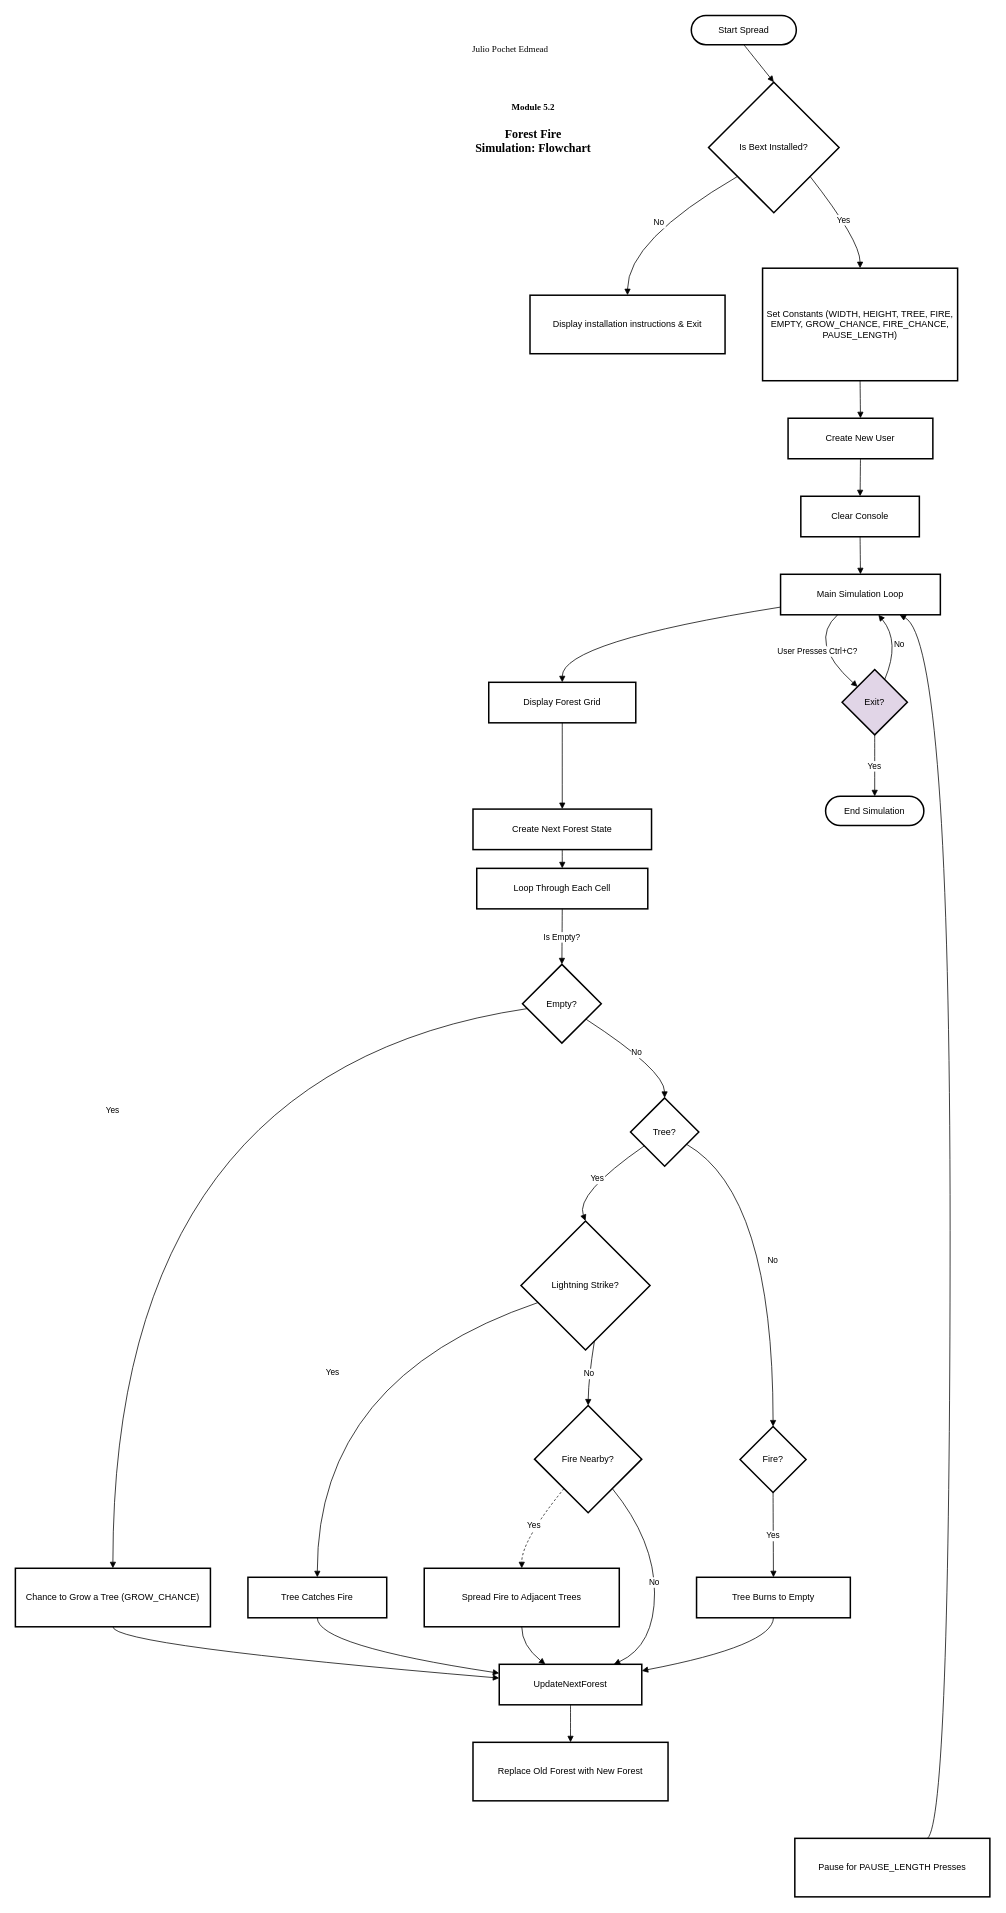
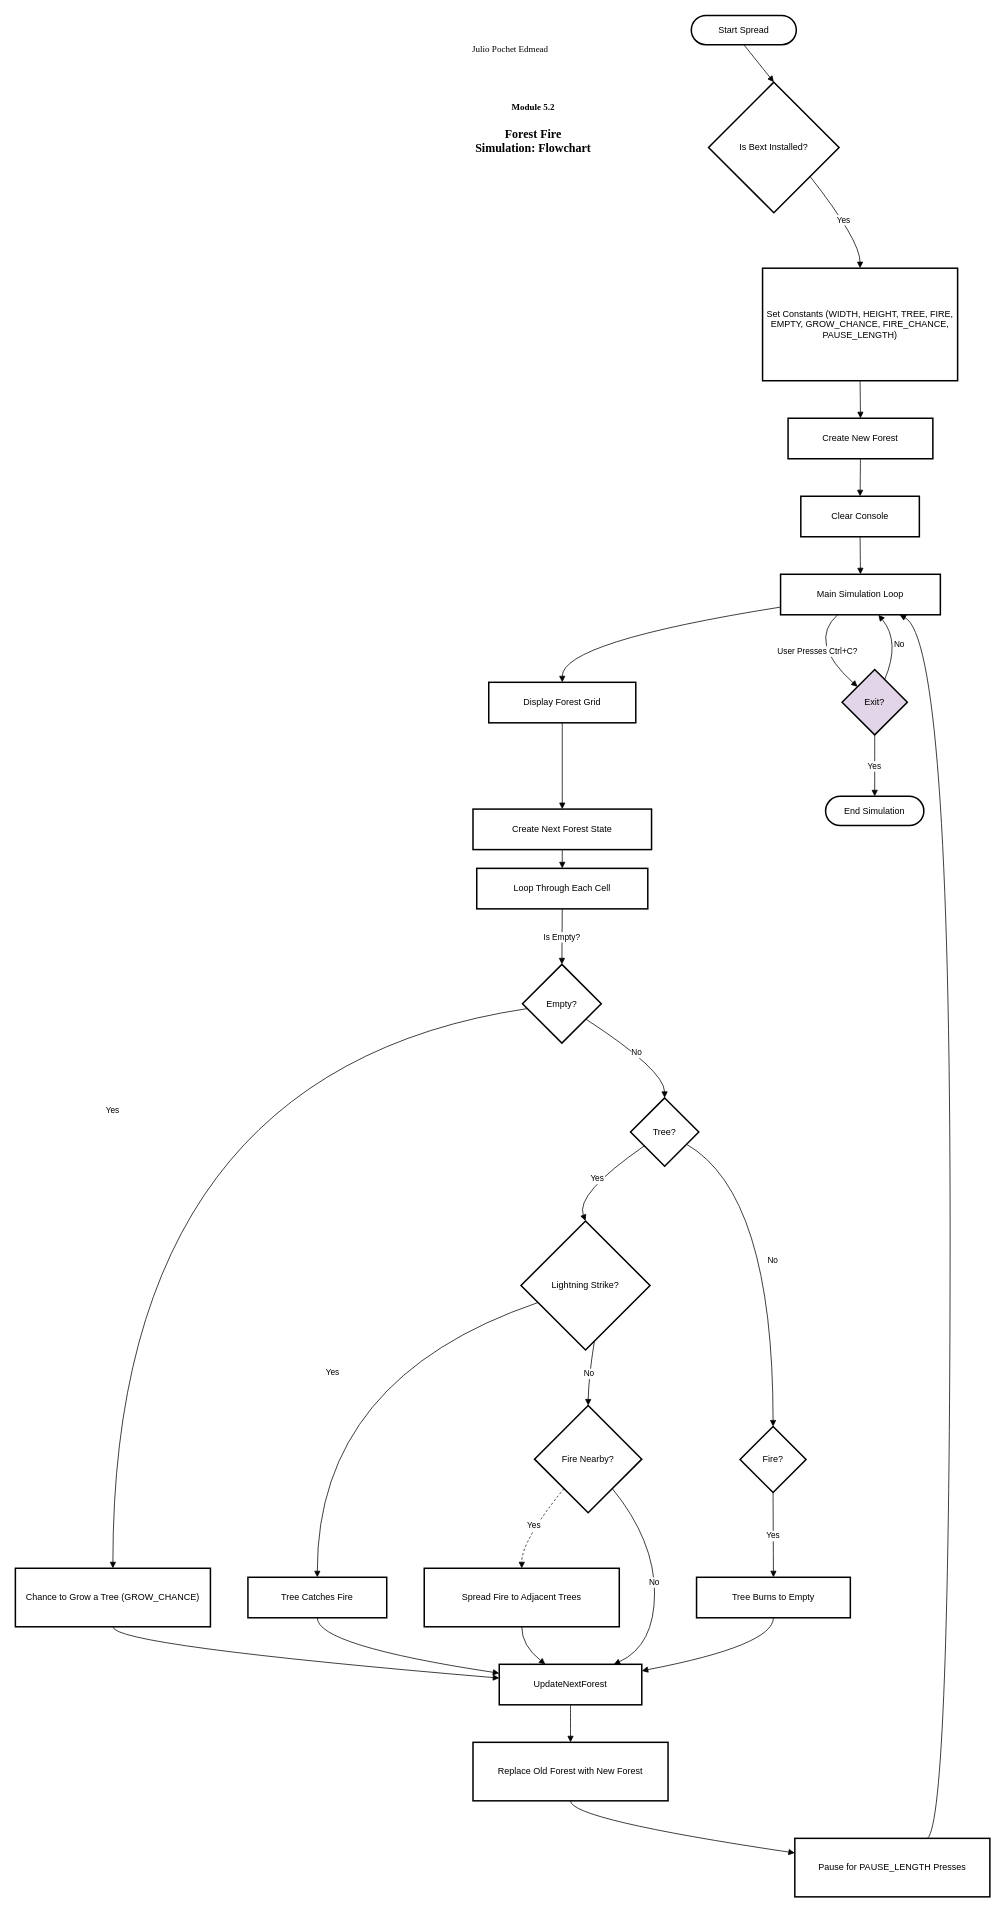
(672, 221) -> none
(627, 324) -> none
(860, 438) -> (860, 438)
none -> (678, 1834)
